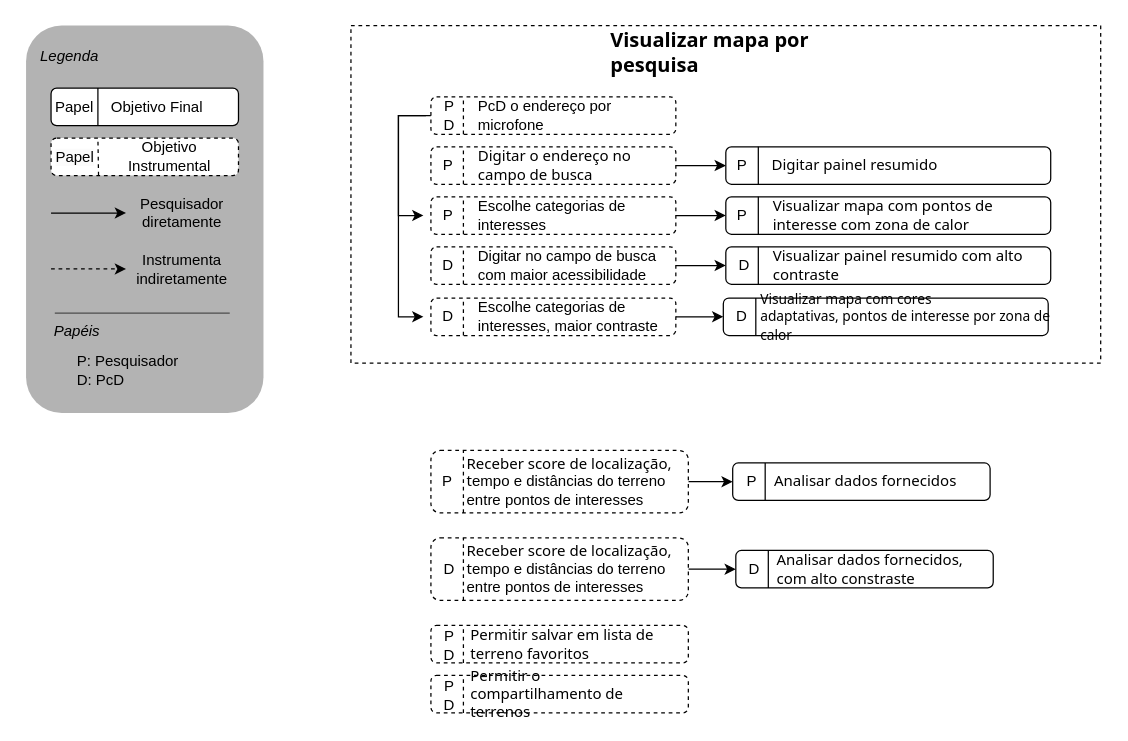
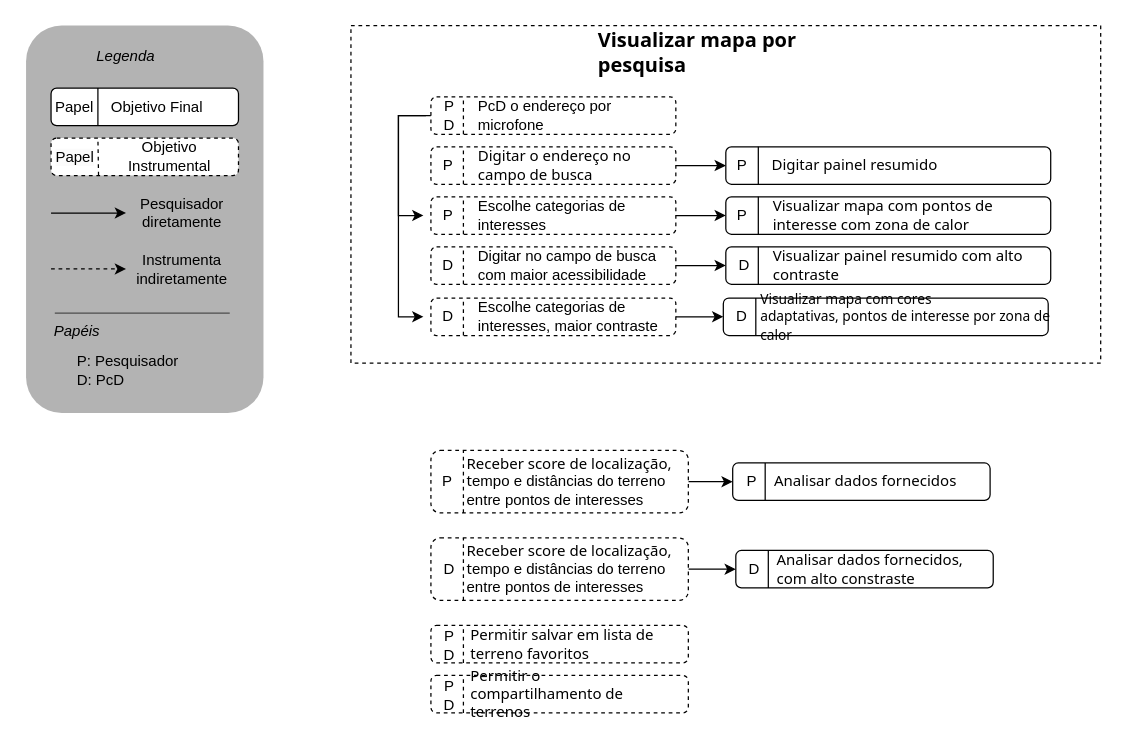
(755, 53) -> (743, 53)
(69, 57) -> (126, 57)
